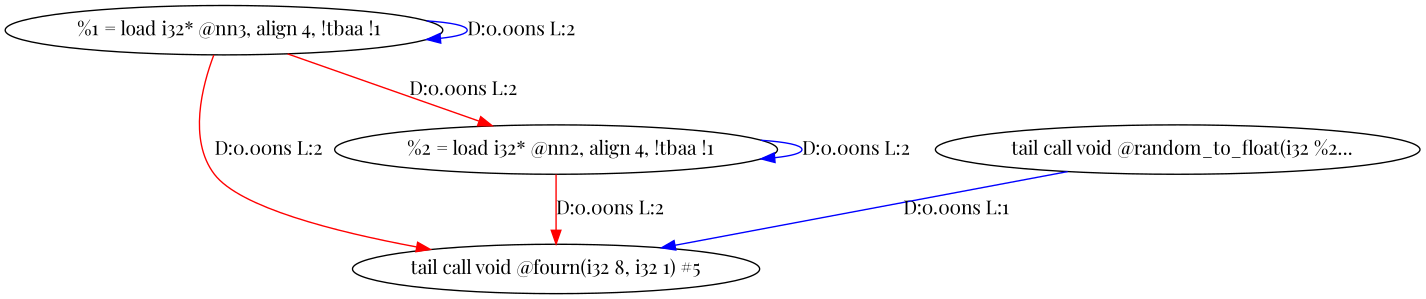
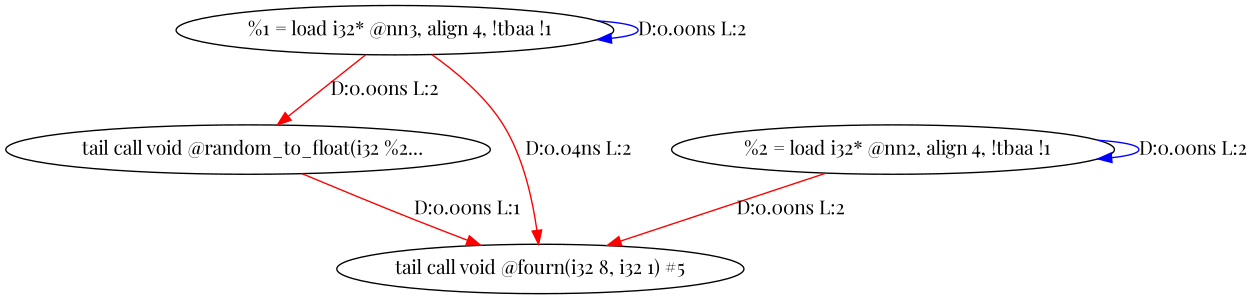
(383, 88) -> (327, 86)
(269, 150) -> (579, 150)
(871, 208) -> (384, 208)
